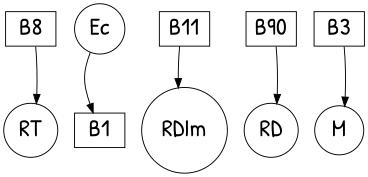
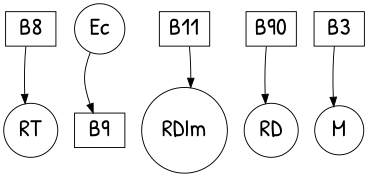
(179, 62) -> (190, 62)
(37, 70) -> (25, 70)
(277, 70) -> (265, 70)
(345, 72) -> (333, 72)
(100, 130) -> (100, 130)
